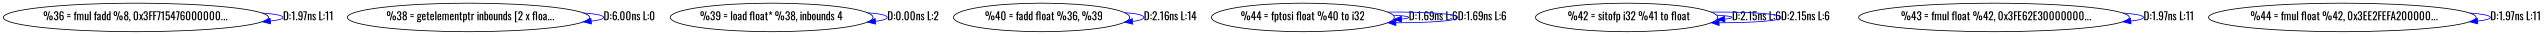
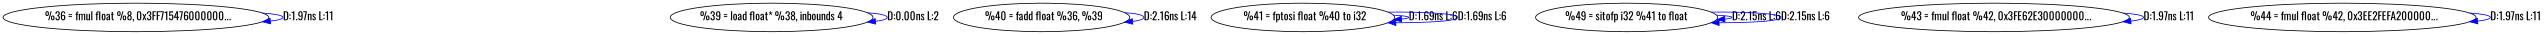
(136, 17) -> (136, 17)
(468, 17) -> none
(1303, 17) -> (1303, 17)
(1627, 17) -> (1627, 17)
